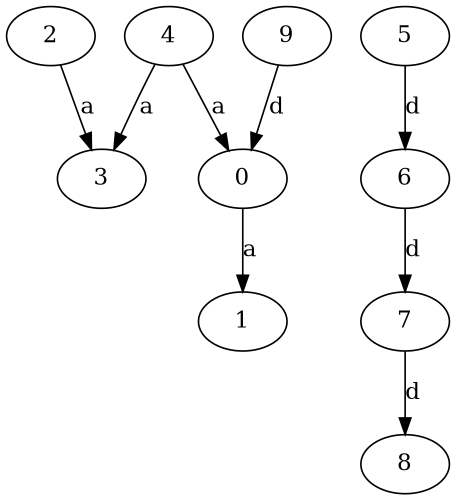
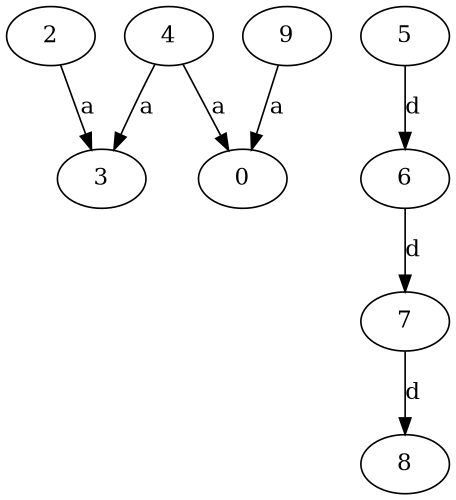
(277, 107) -> (277, 107)
(243, 321) -> none
